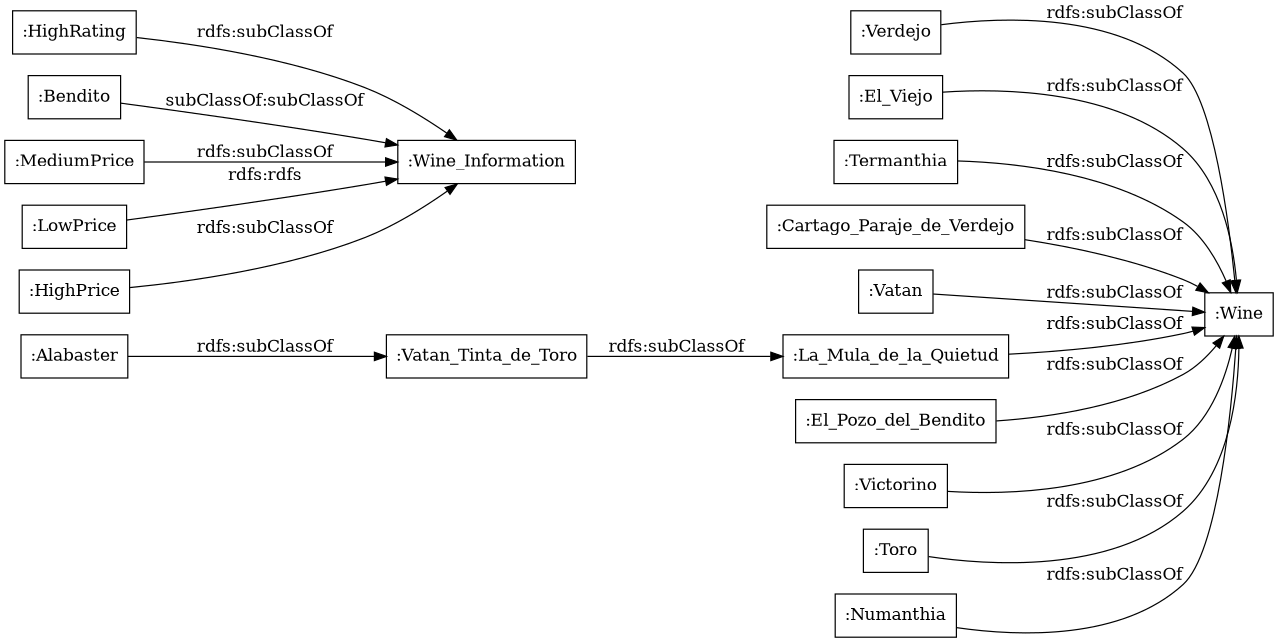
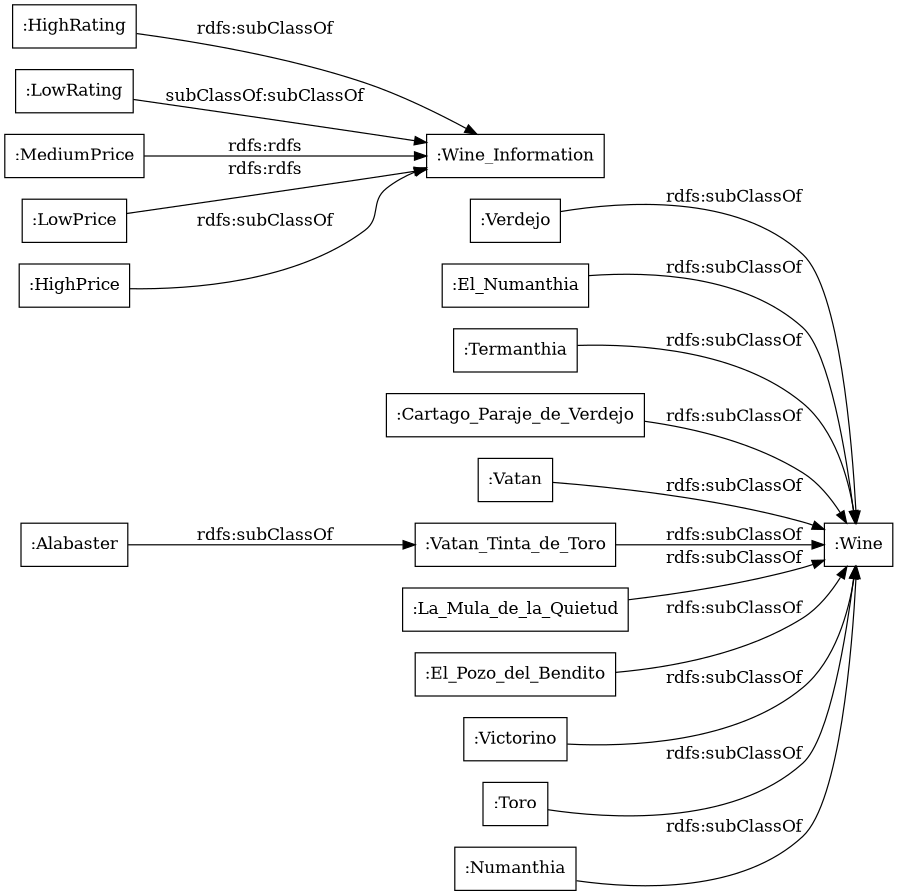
(74, 97) -> (74, 91)
(896, 97) -> (515, 286)
(265, 153) -> (265, 147)
(679, 356) -> (714, 545)
